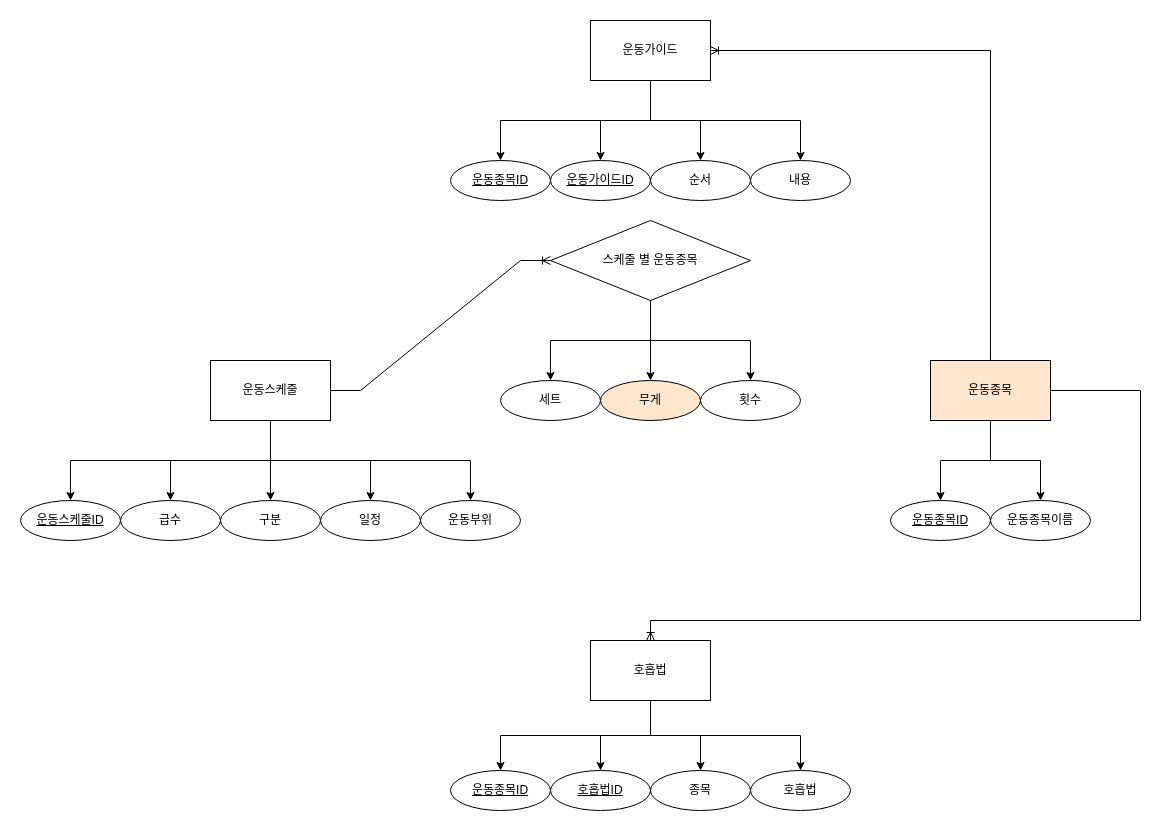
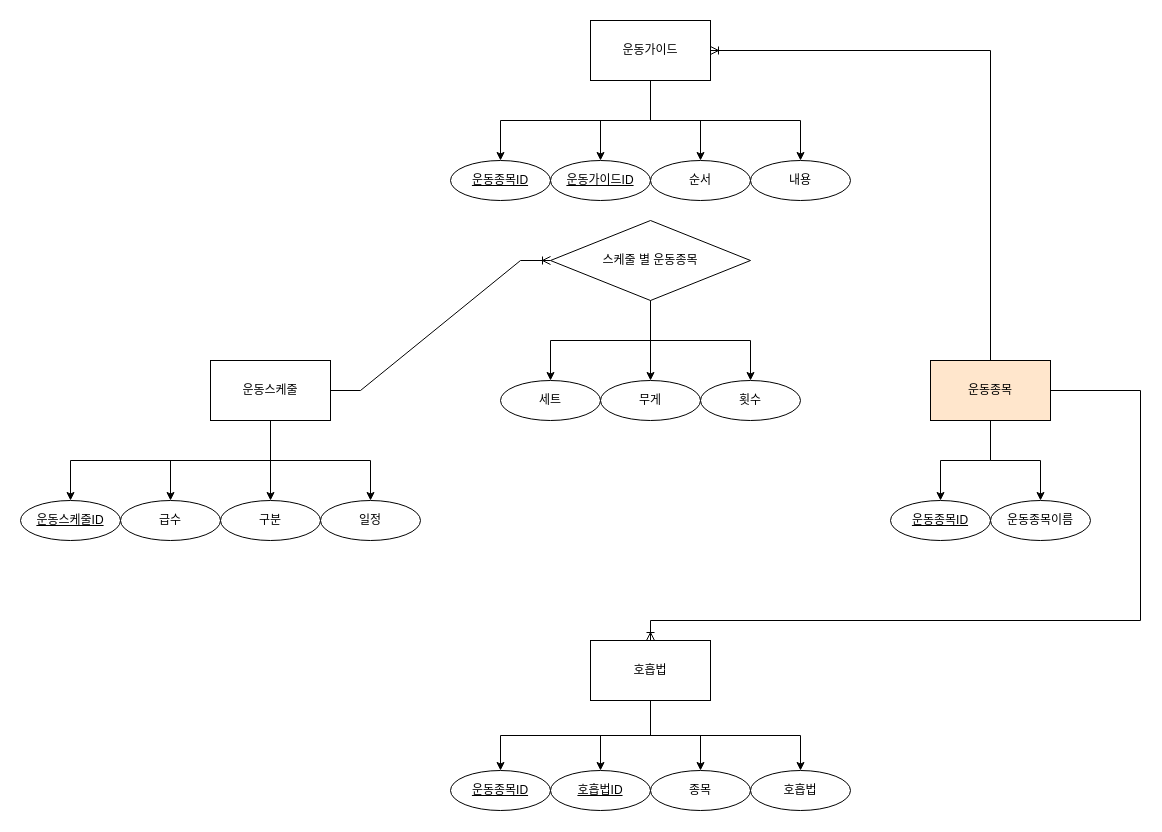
(651, 401) -> (651, 401)
(438, 461) -> none
(471, 521) -> none
